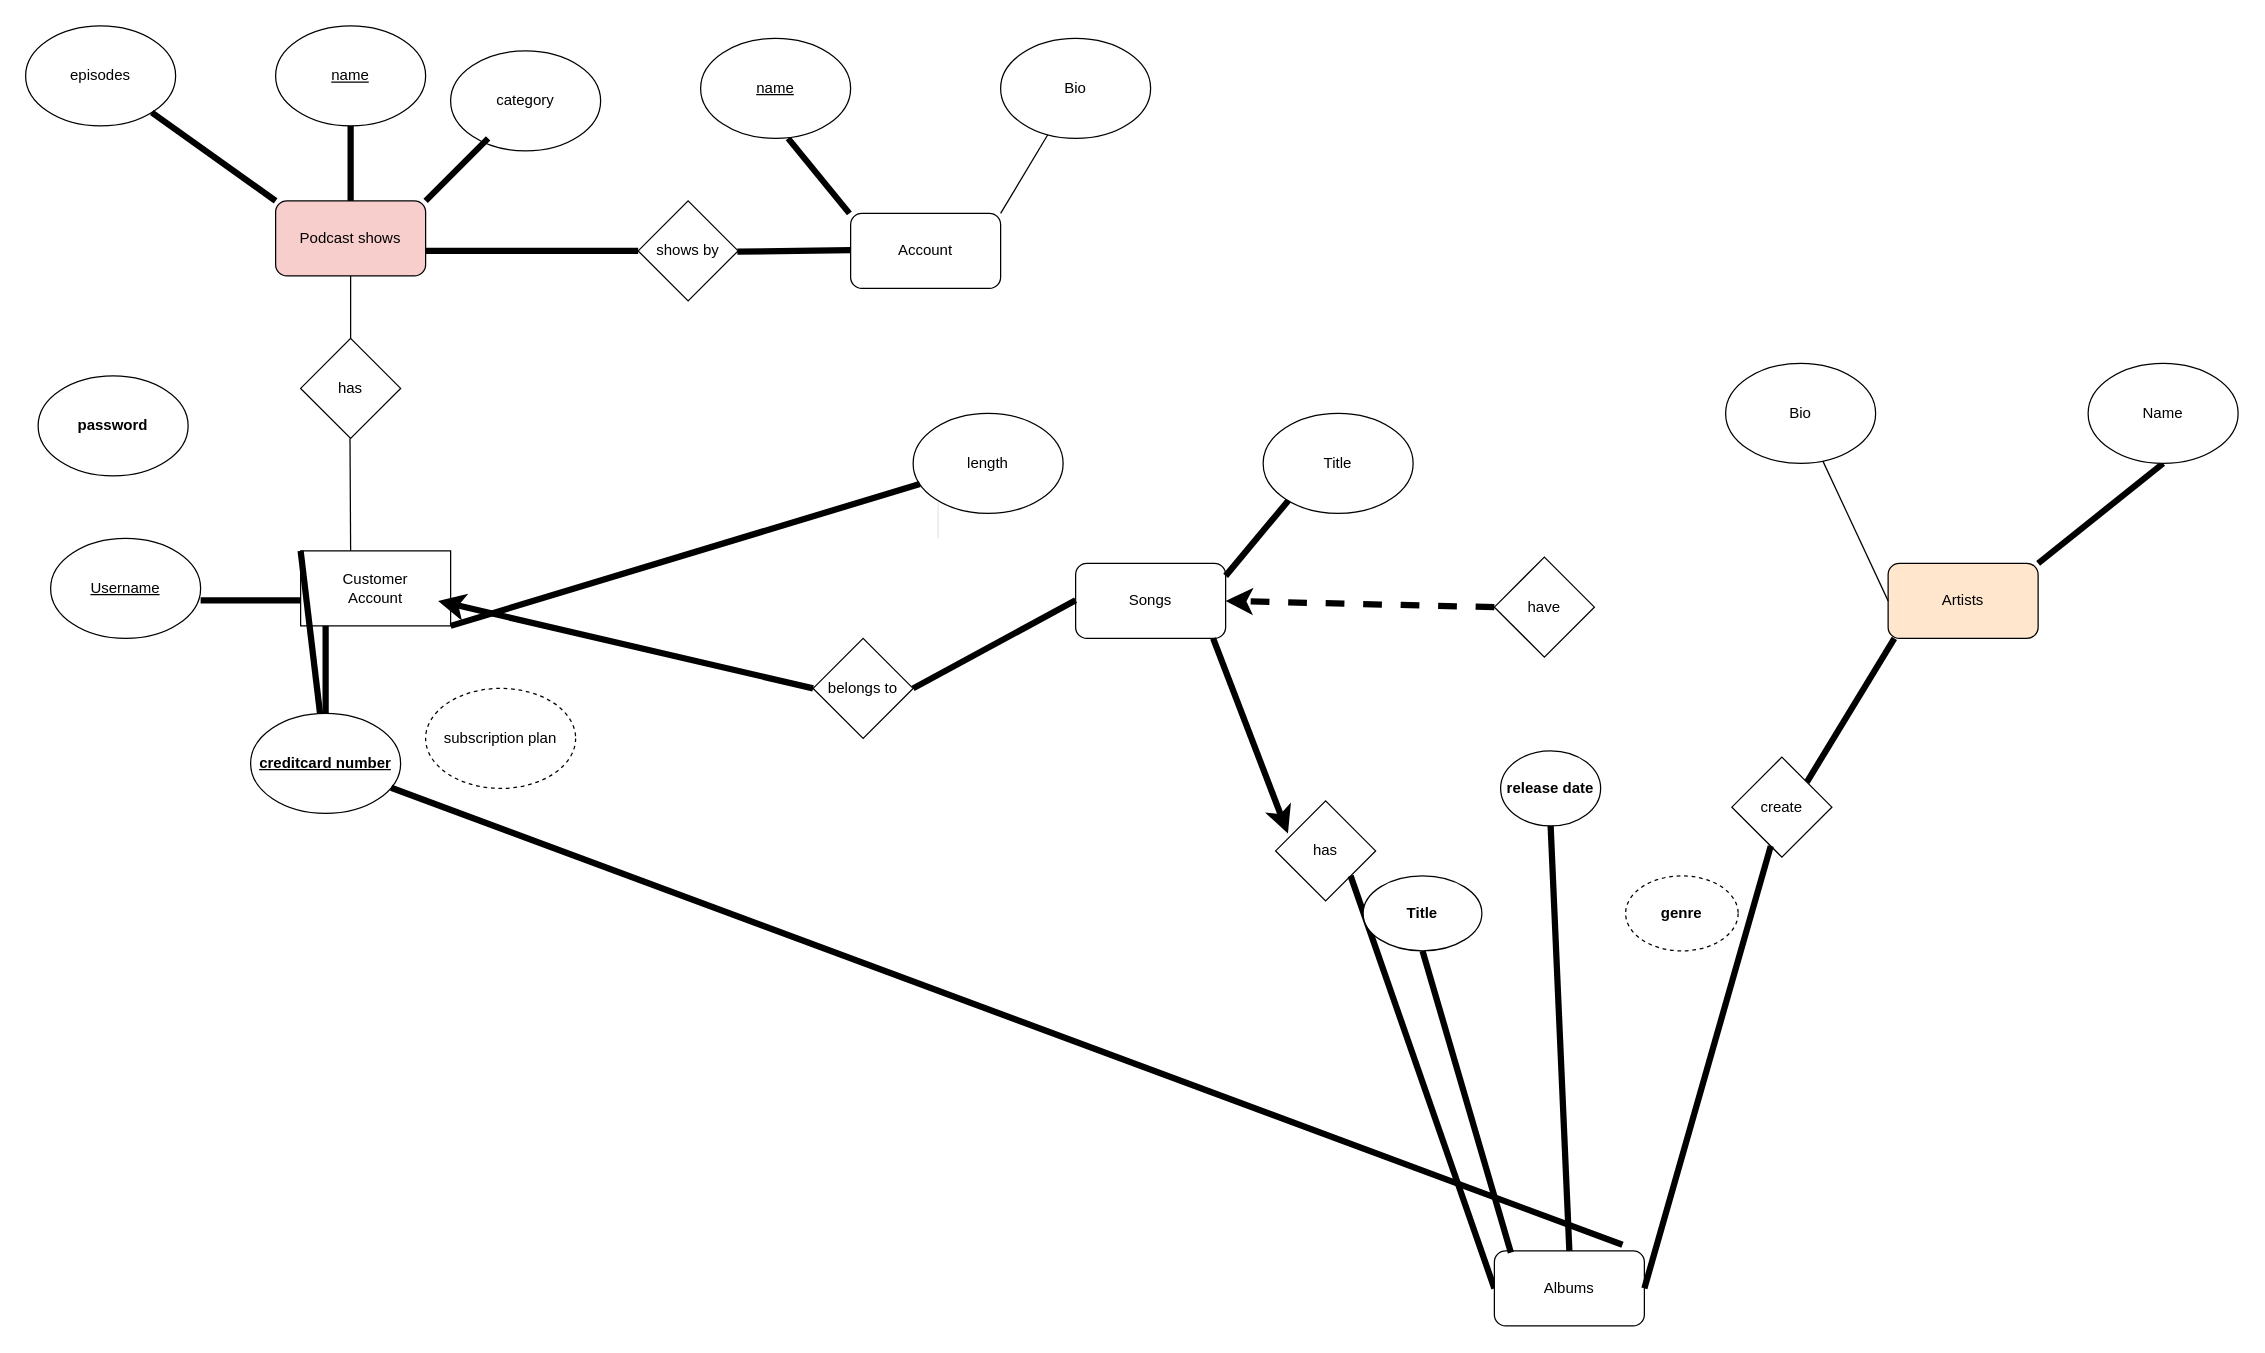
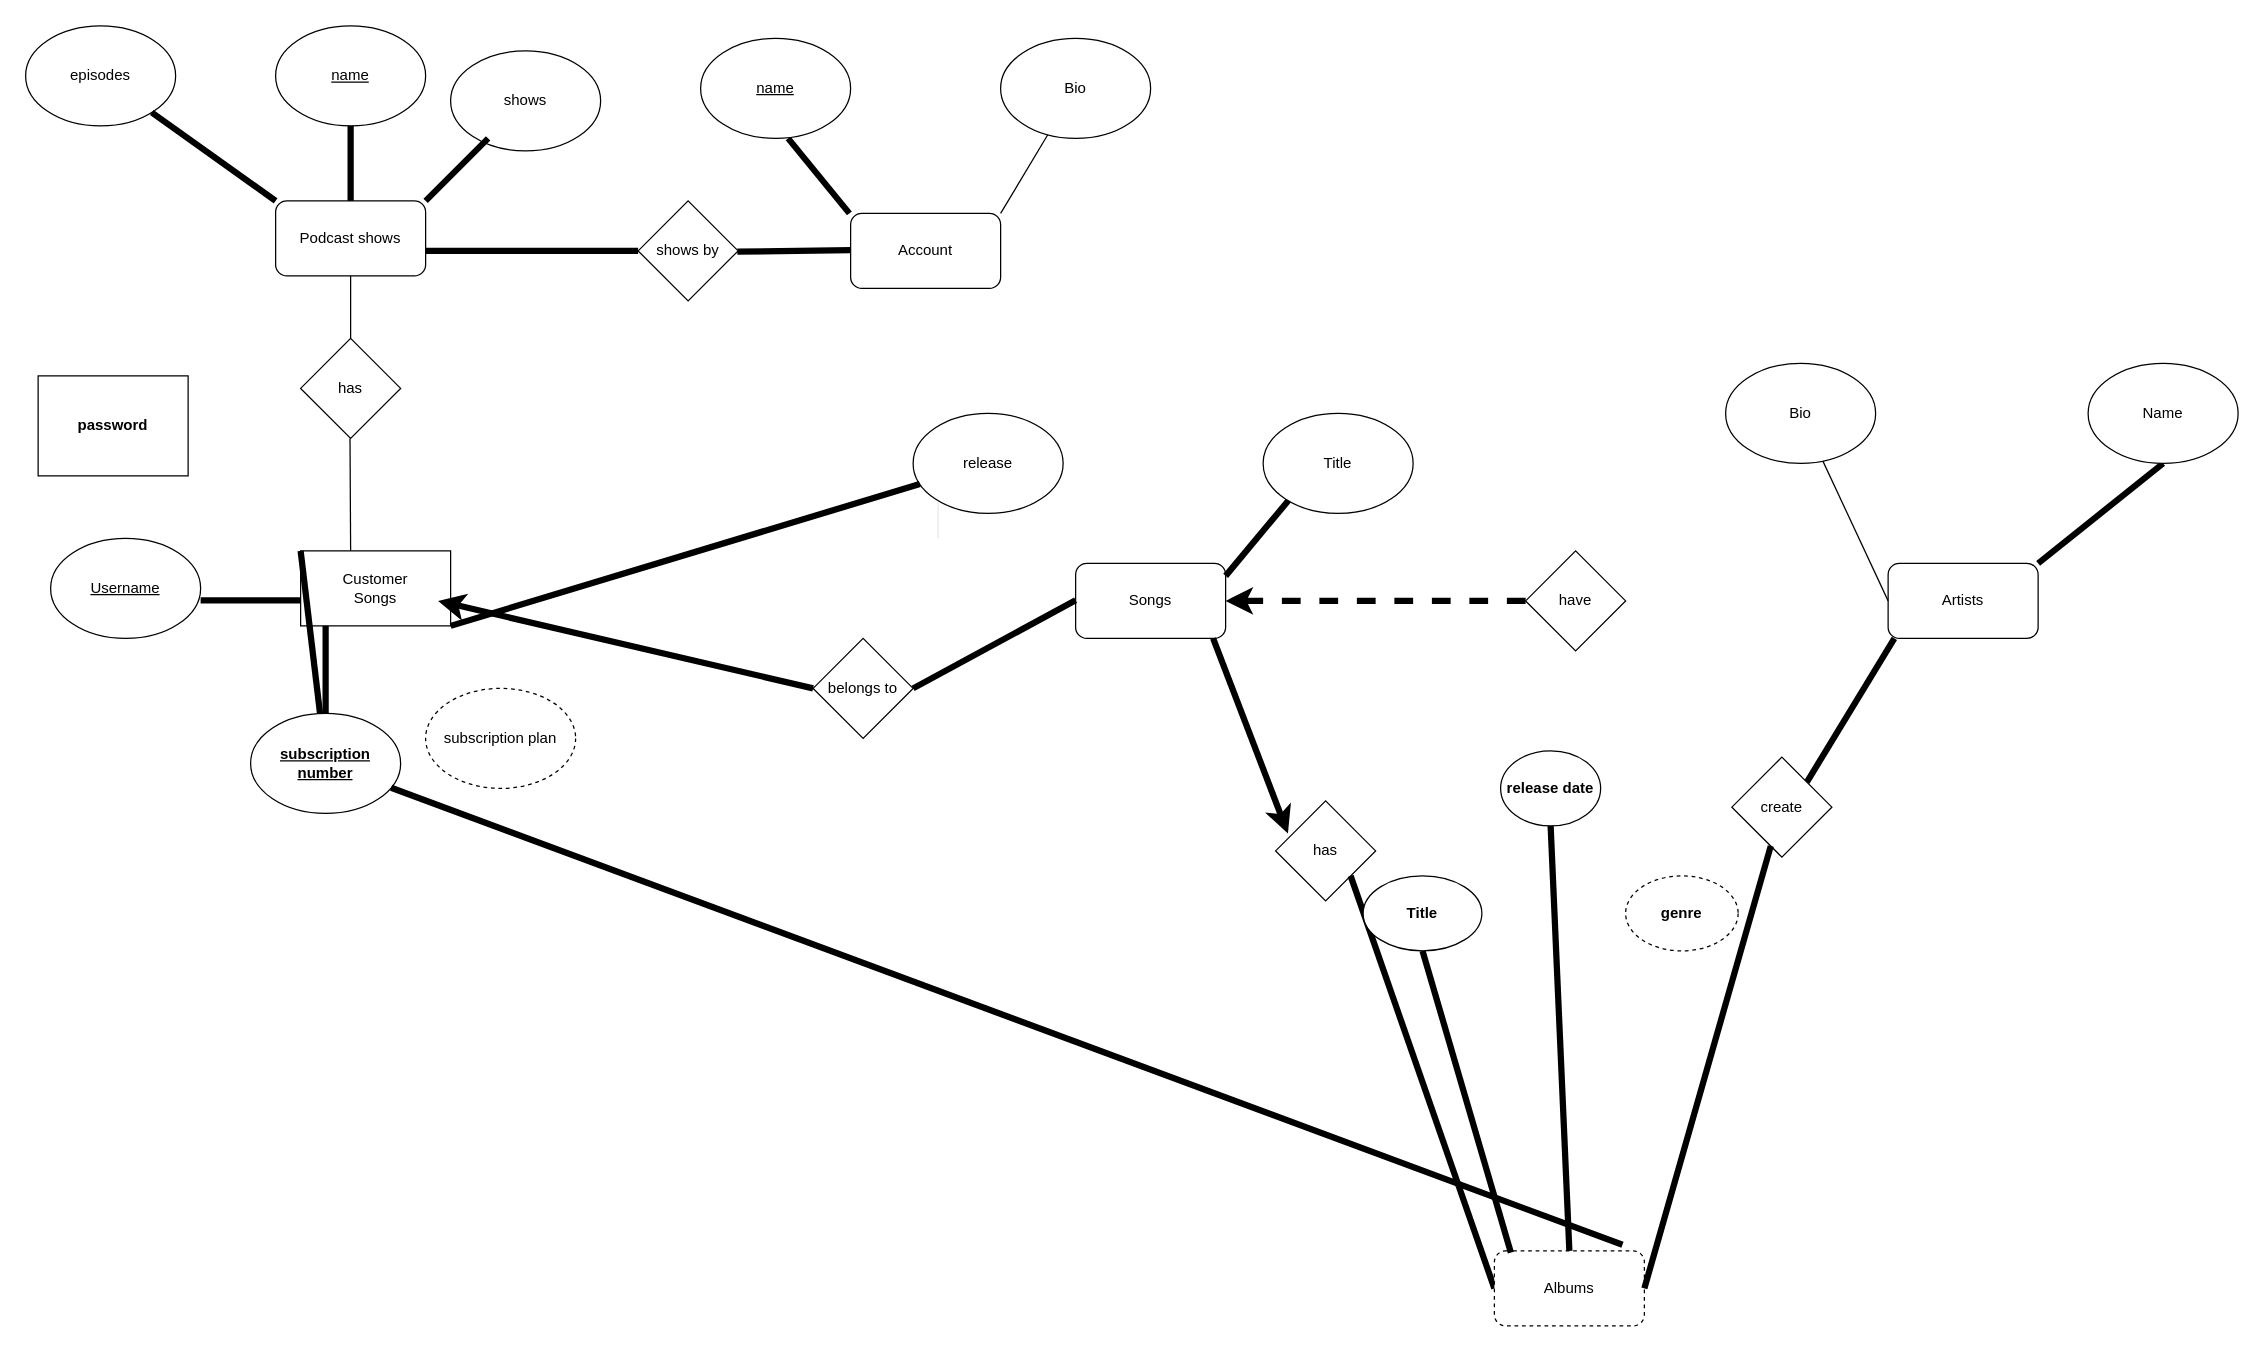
(526, 101) -> (526, 101)
(351, 238) -> (351, 238)
(113, 426) -> (113, 426)
(988, 463) -> (988, 463)
(376, 588) -> (376, 588)
(1963, 601) -> (1963, 601)
(1544, 607) -> (1576, 601)
(326, 763) -> (326, 763)
(1569, 1288) -> (1569, 1288)
